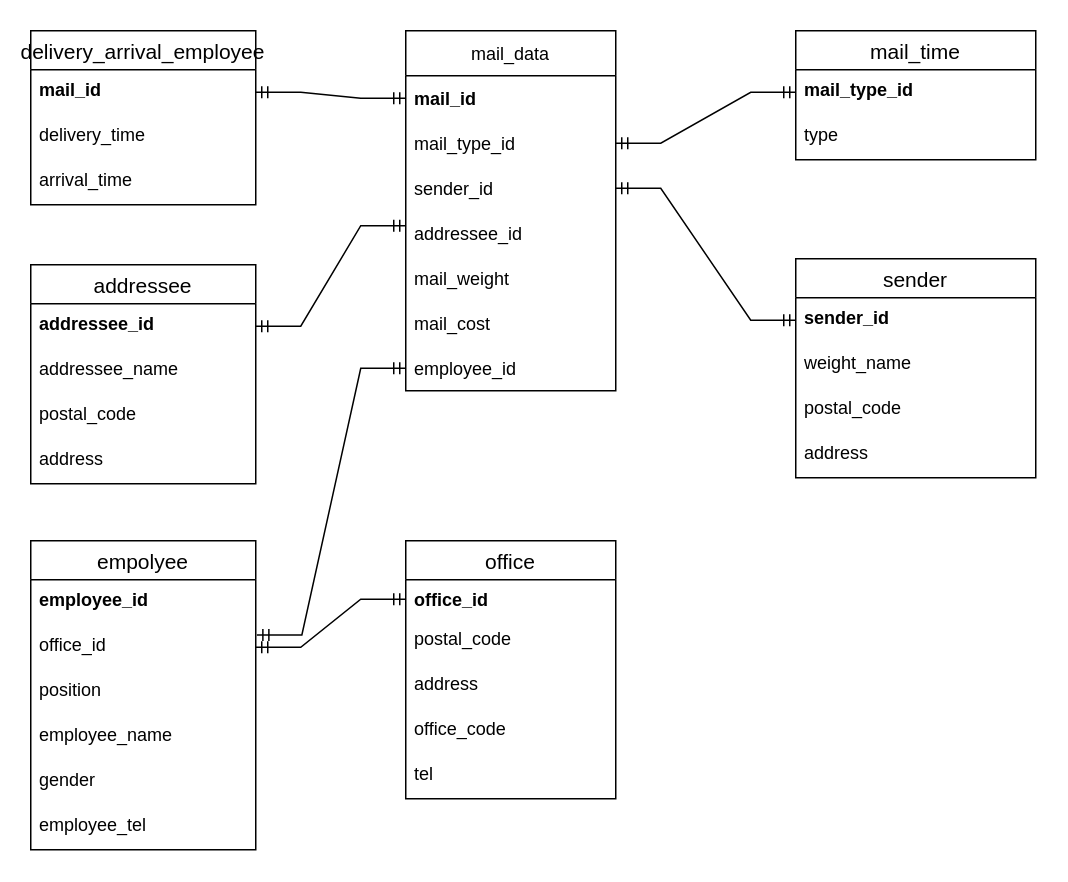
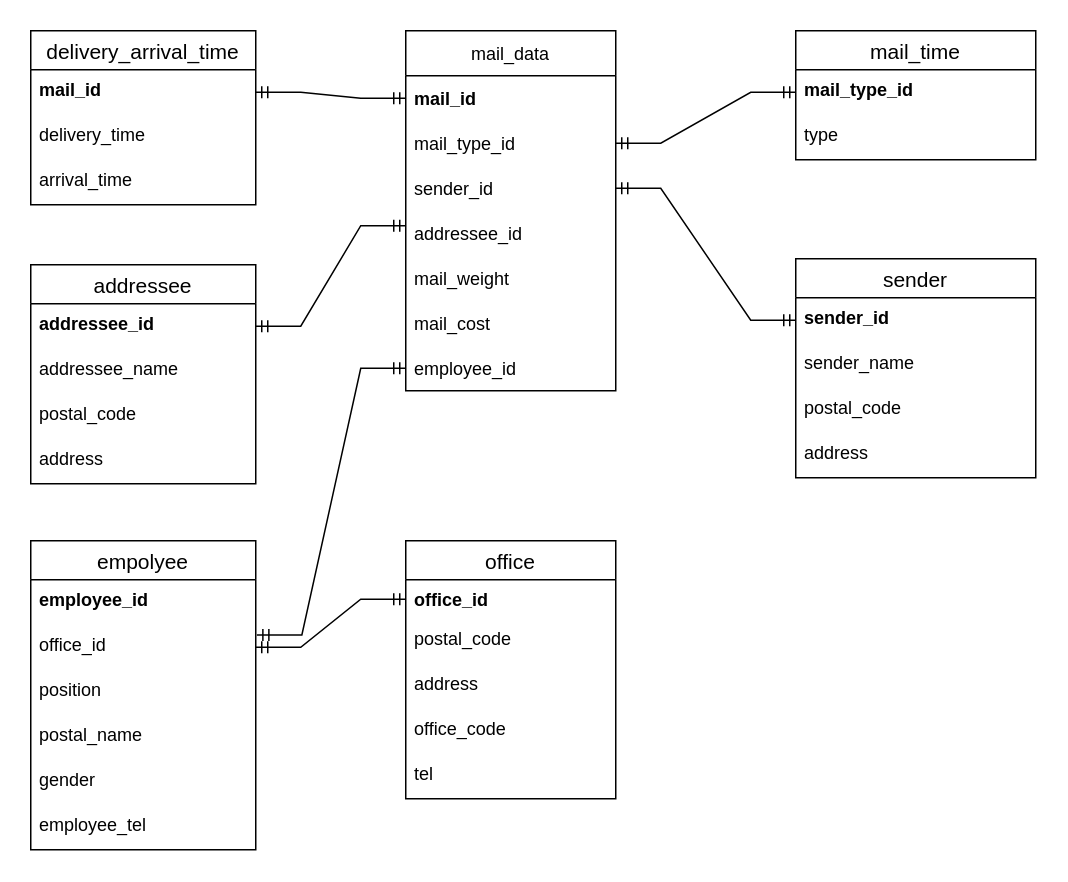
(143, 52) -> (143, 52)
(857, 363) -> (859, 363)
(102, 735) -> (92, 735)
